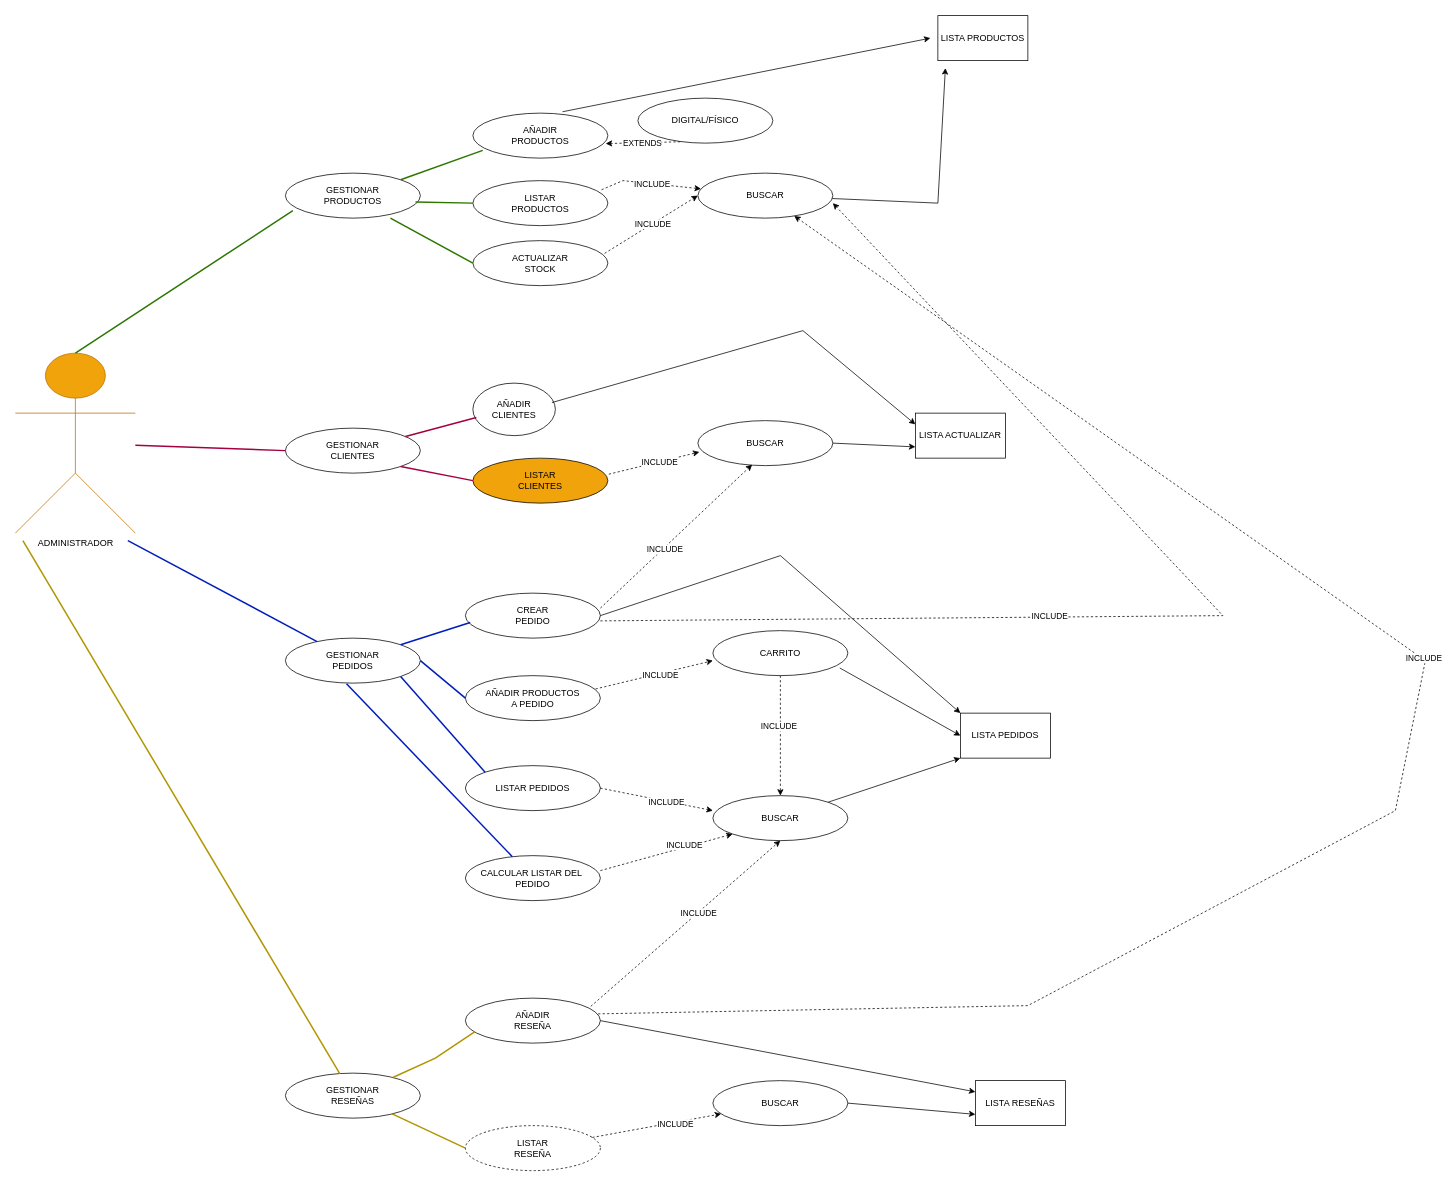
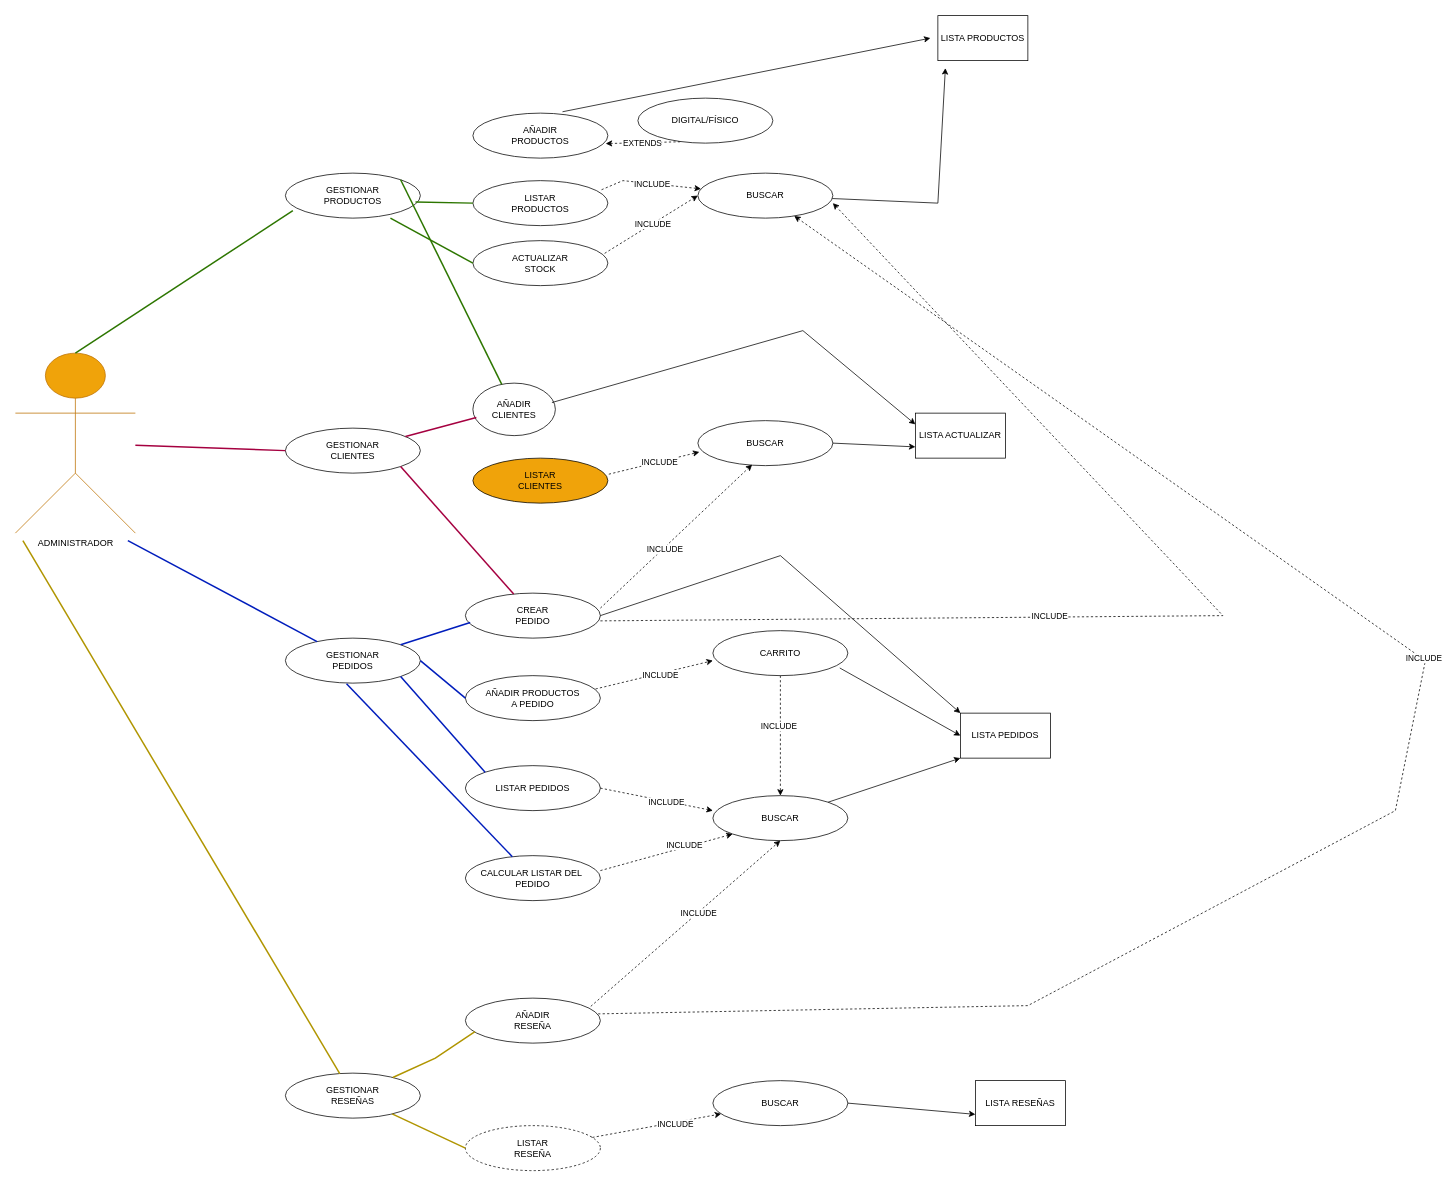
(441, 165) -> (451, 282)
(436, 473) -> (457, 530)
(786, 1056) -> none
